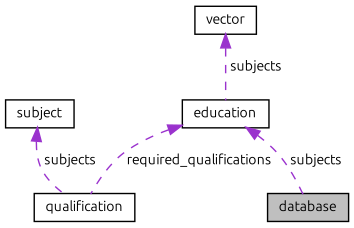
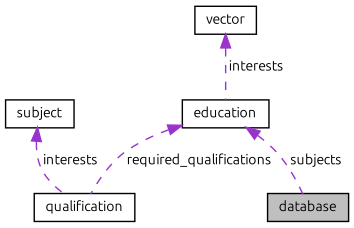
(255, 67) -> (255, 67)
(69, 161) -> (69, 161)
